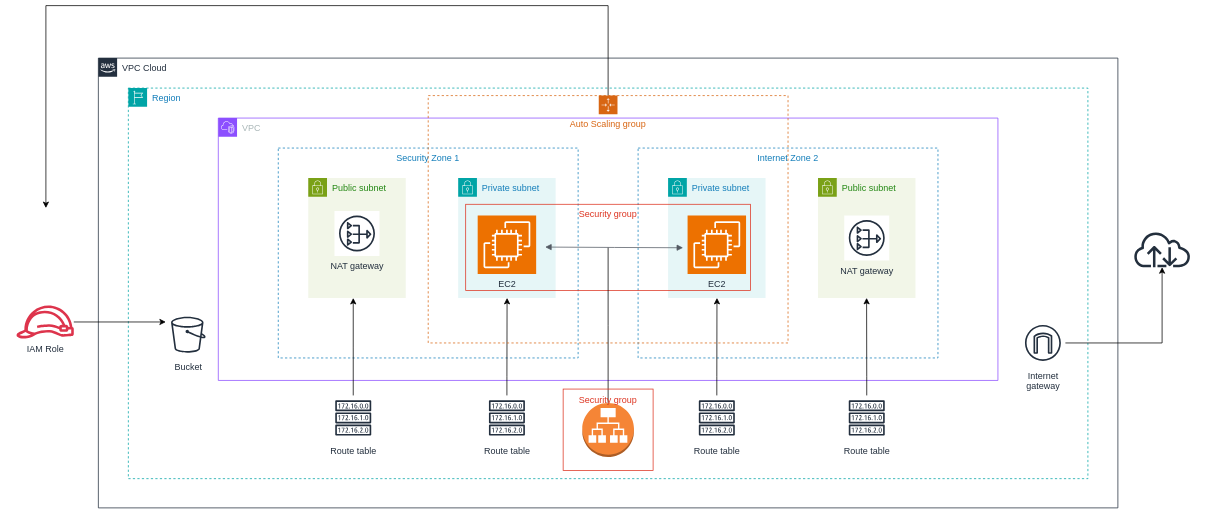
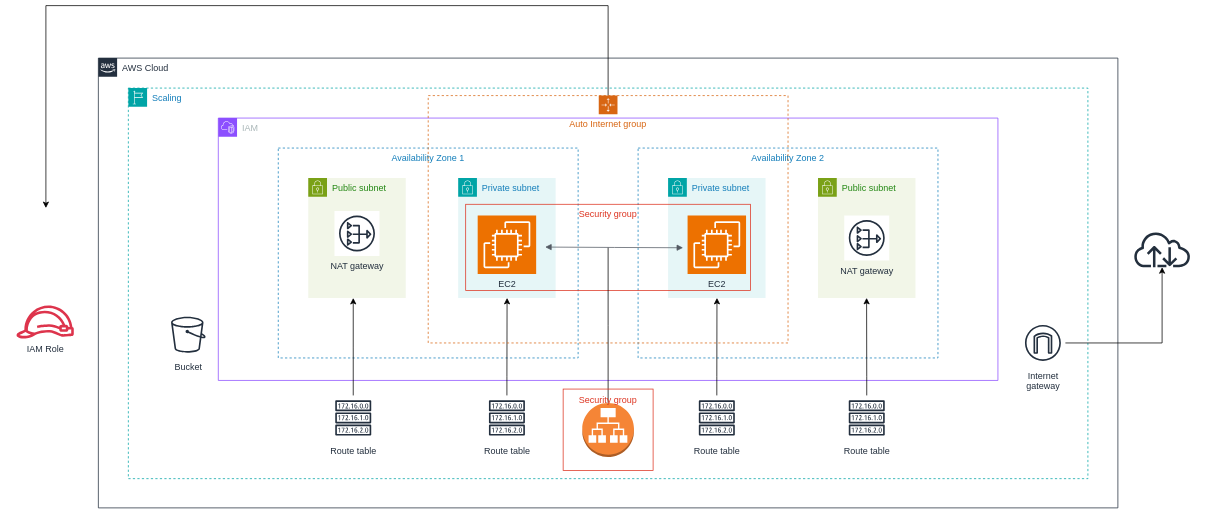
(142, 69) -> (142, 69)
(166, 99) -> (167, 99)
(608, 125) -> (608, 125)
(249, 129) -> (249, 129)
(428, 159) -> (428, 159)
(788, 159) -> (788, 159)
(159, 322) -> none
